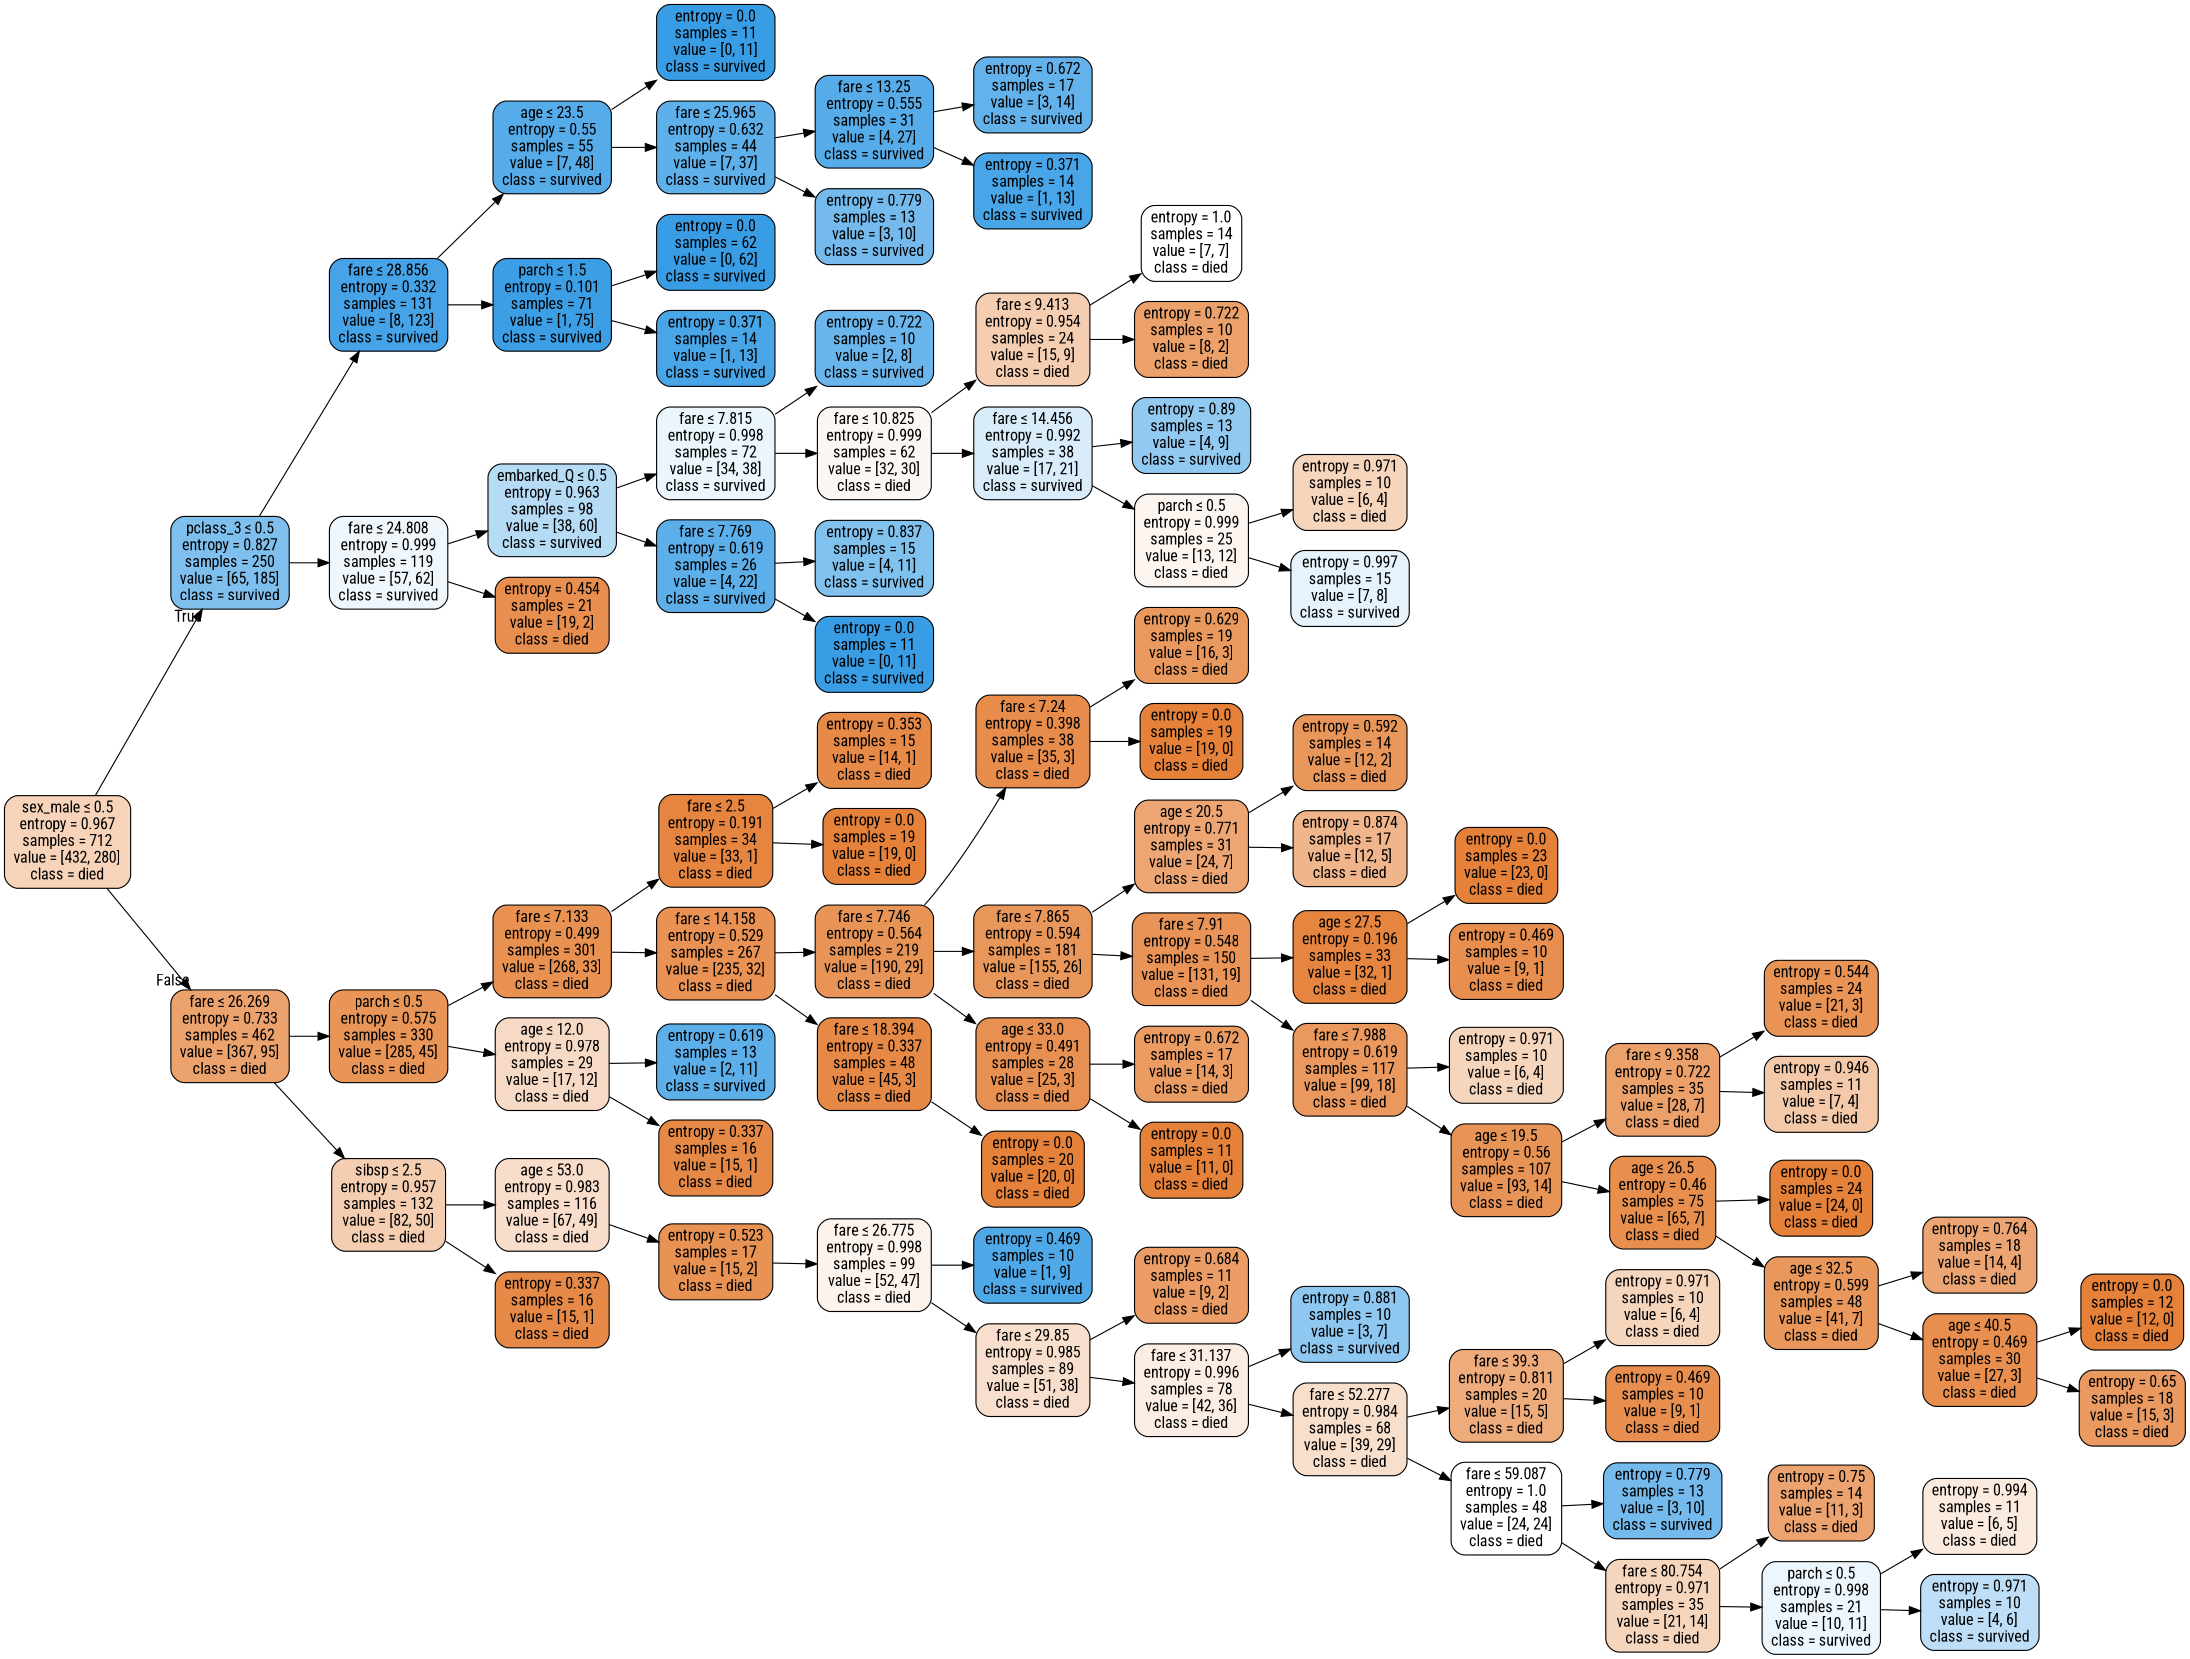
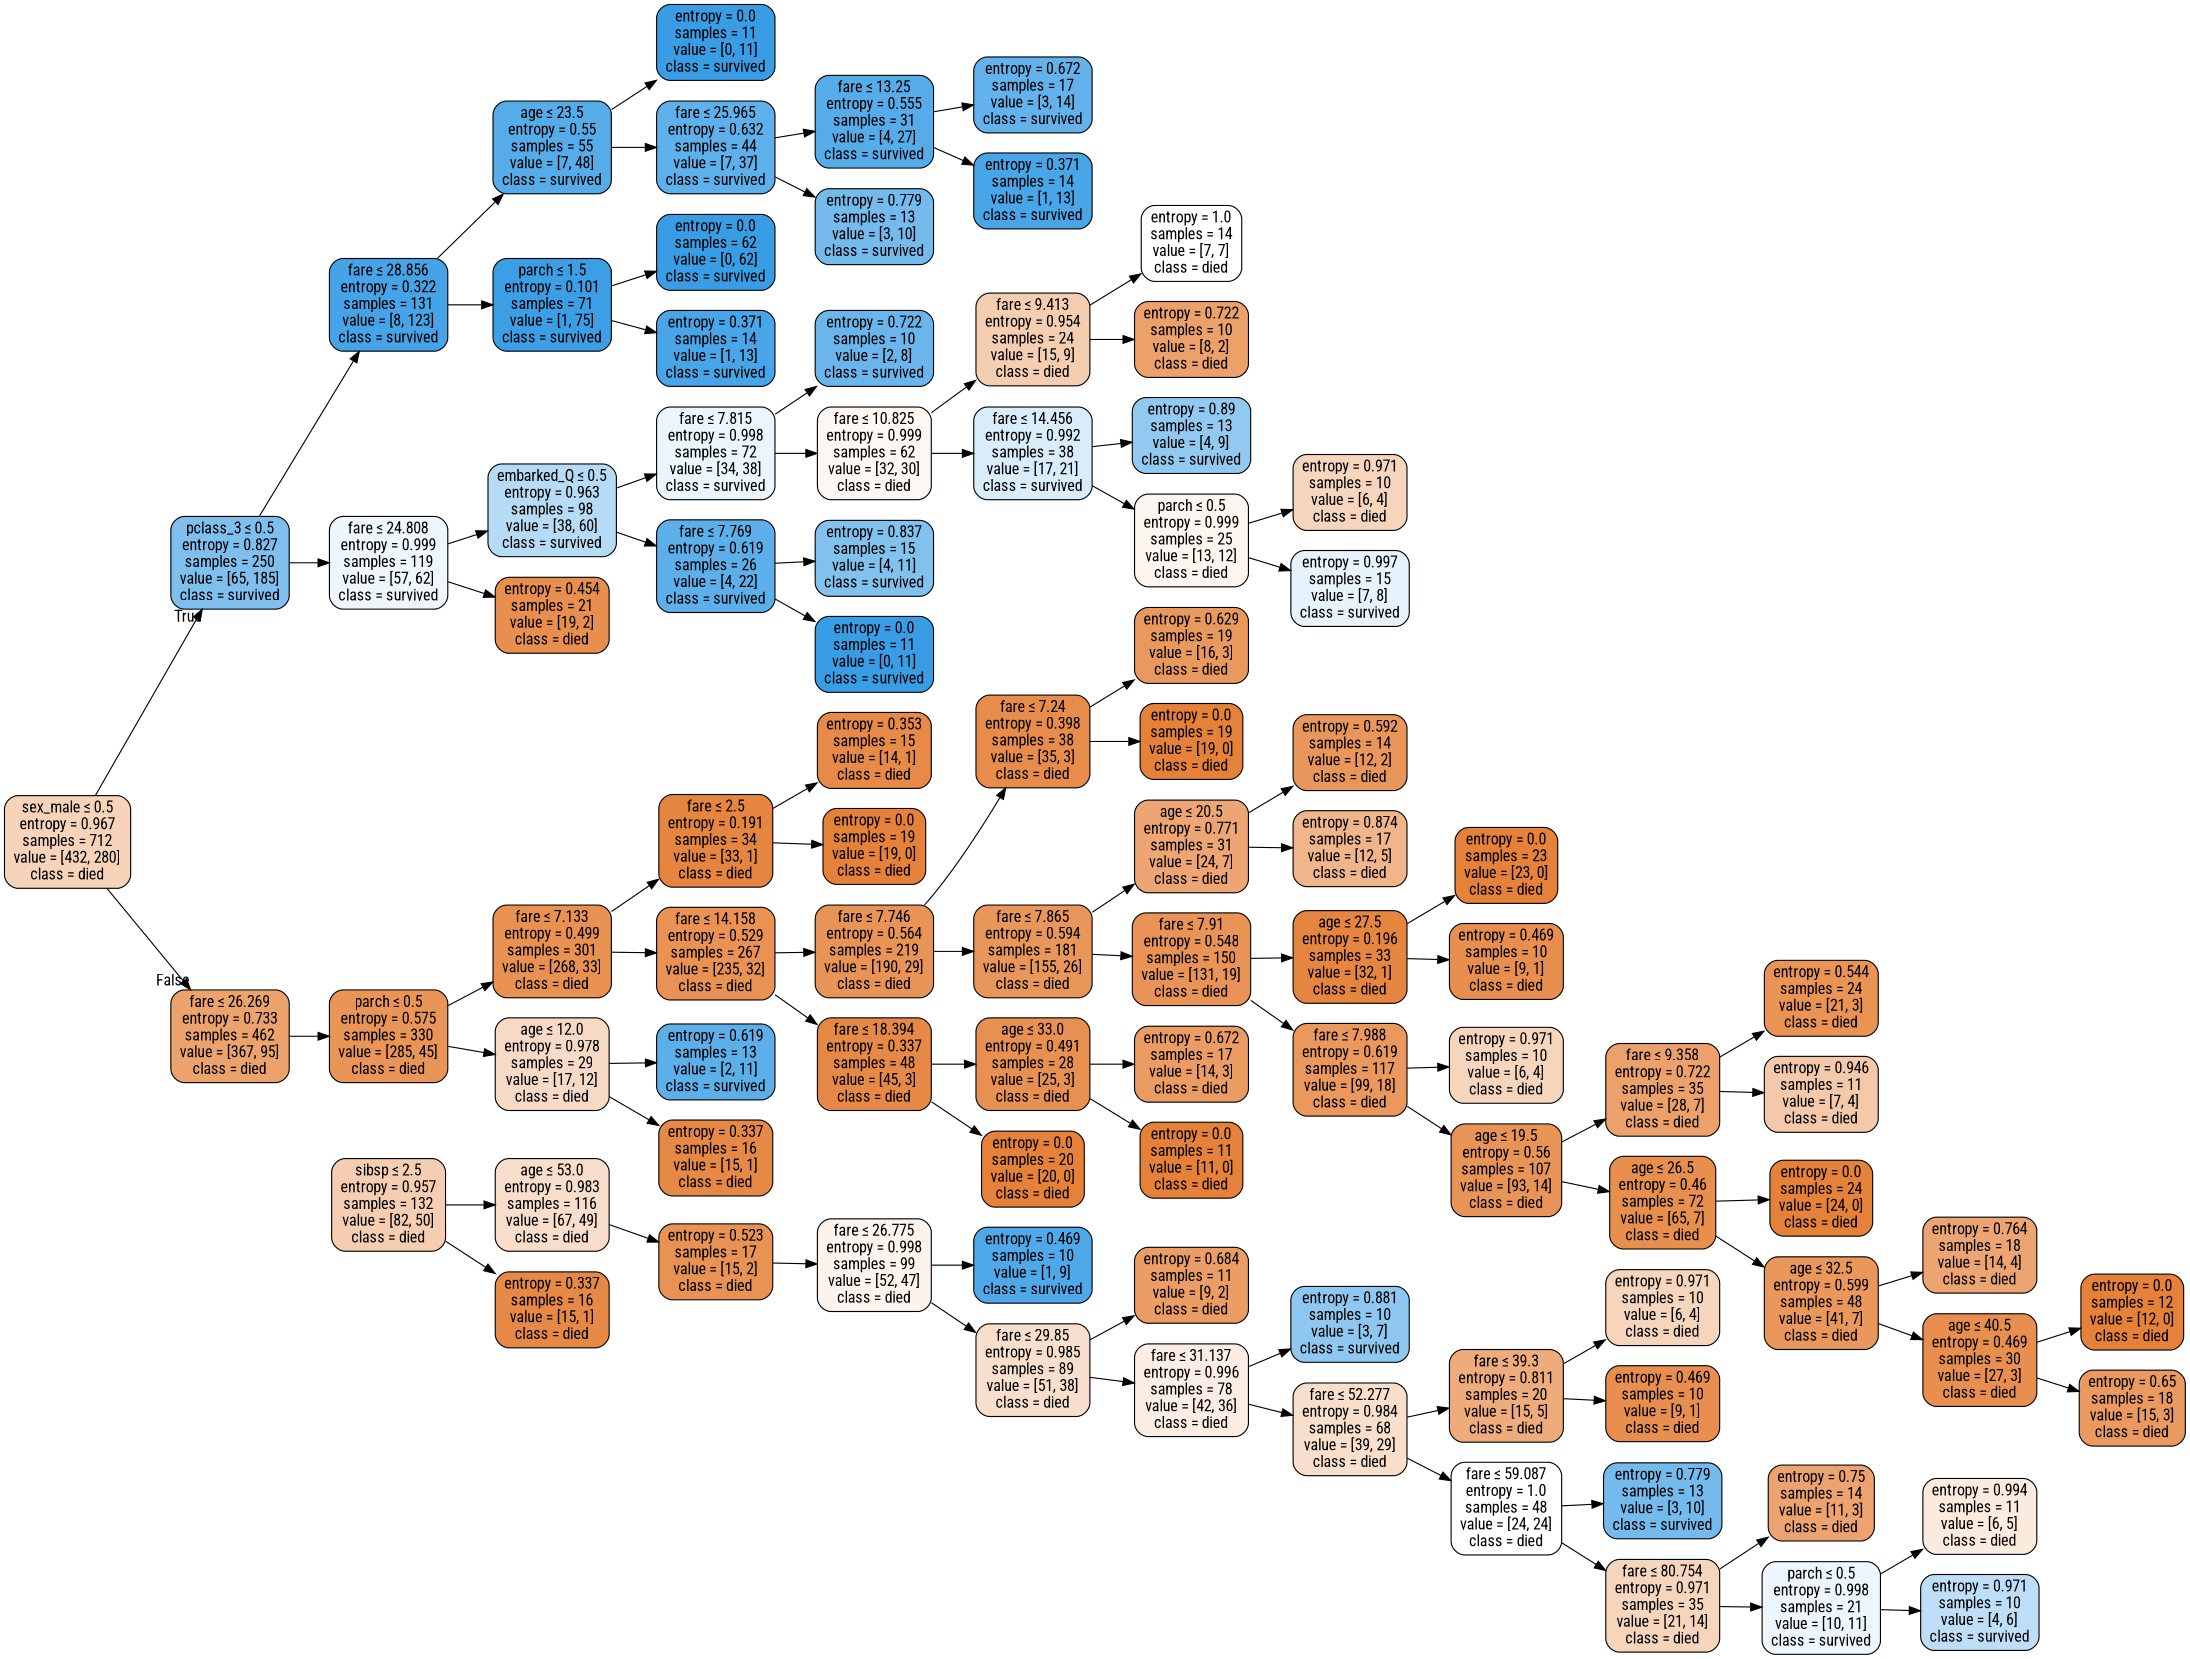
(389, 288) -> (389, 288)
(950, 1005) -> (948, 1064)
(305, 1116) -> none
(1663, 1202) -> (1663, 1202)
